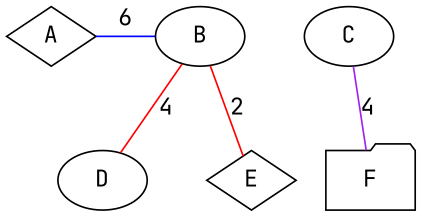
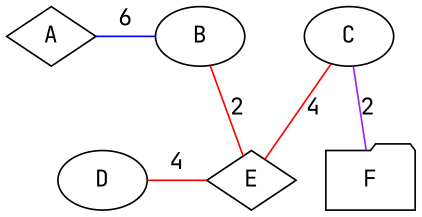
(151, 108) -> (177, 180)
(368, 108) -> (368, 108)
none -> (298, 112)
